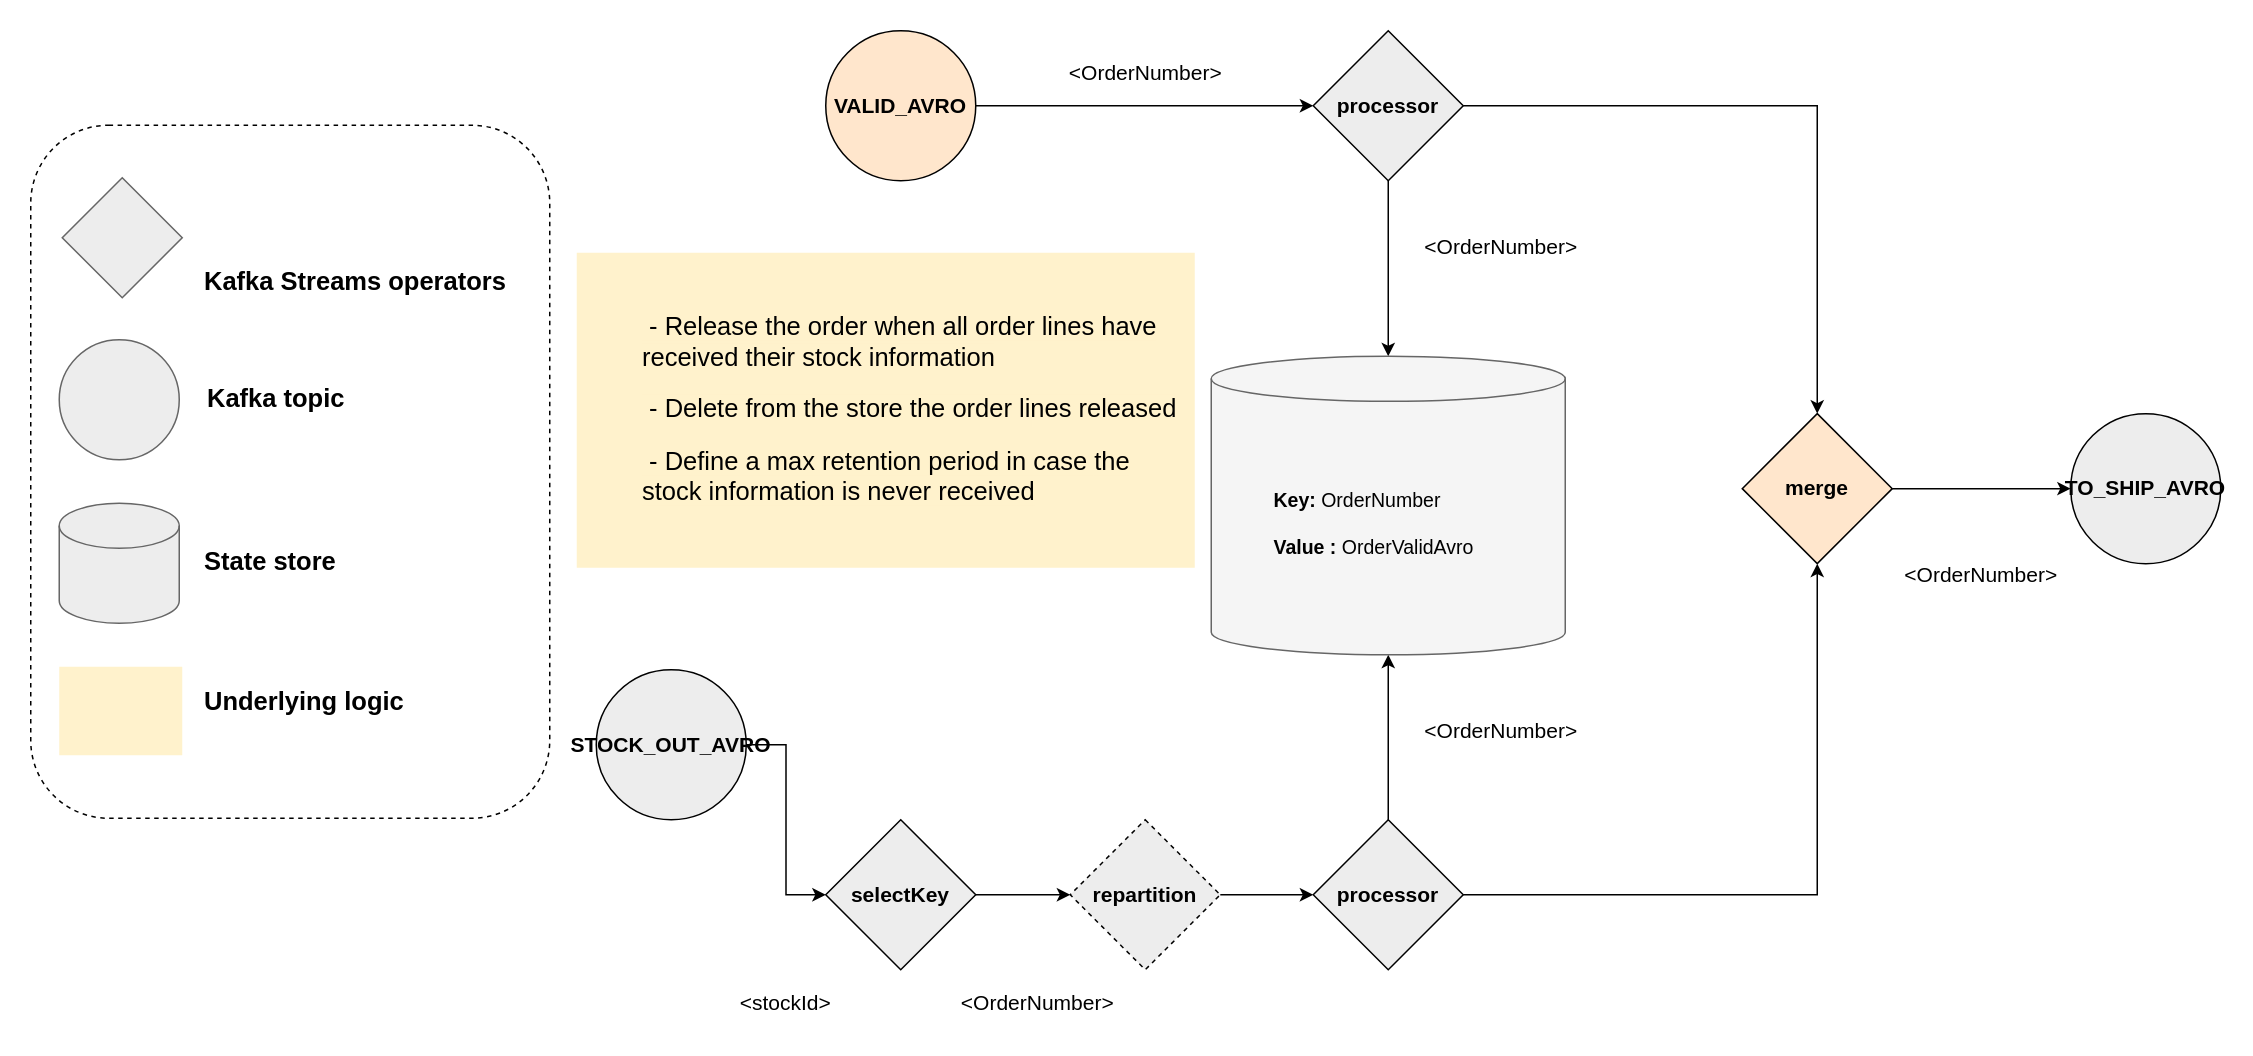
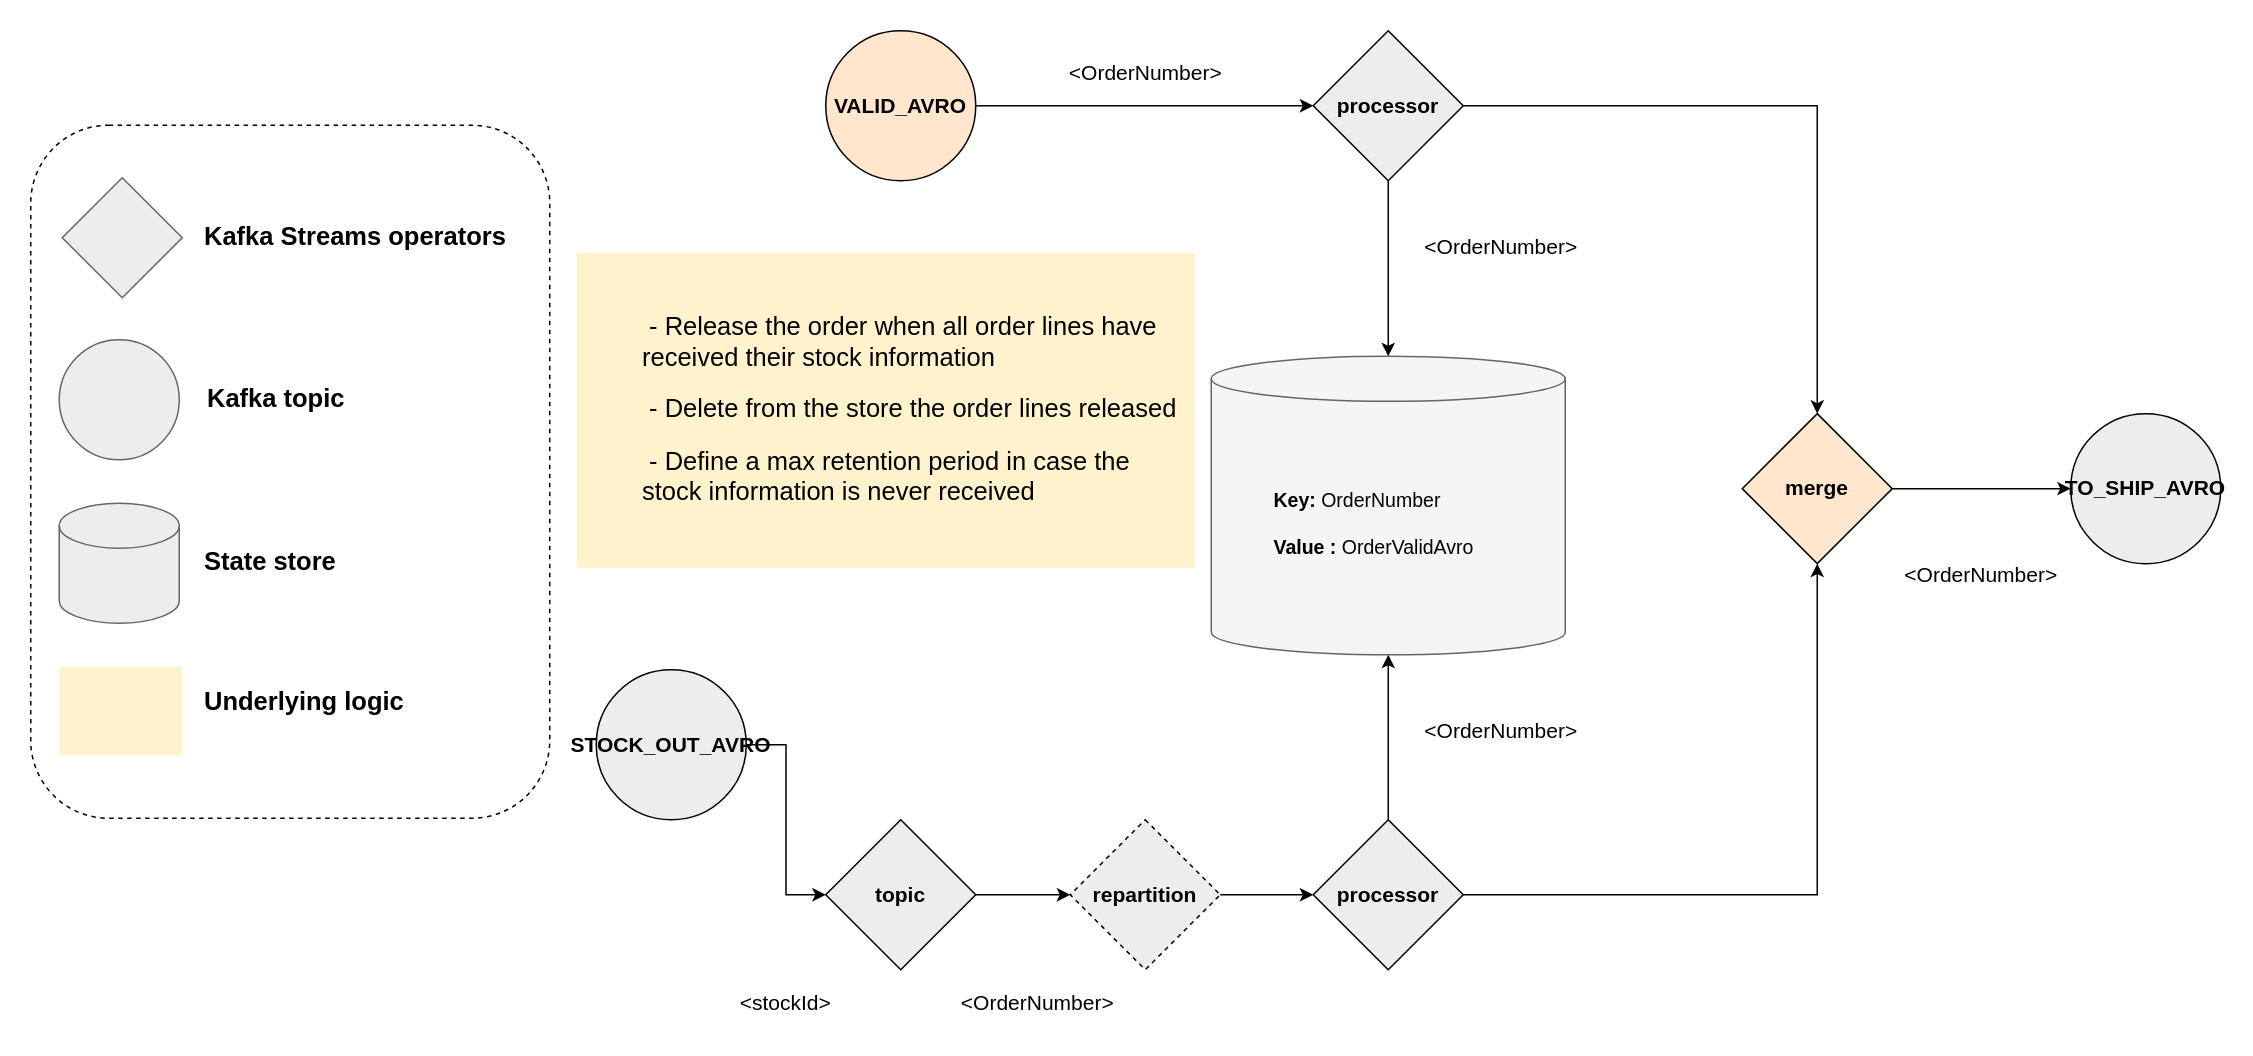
(361, 283) -> (361, 238)
(901, 895) -> (901, 895)
